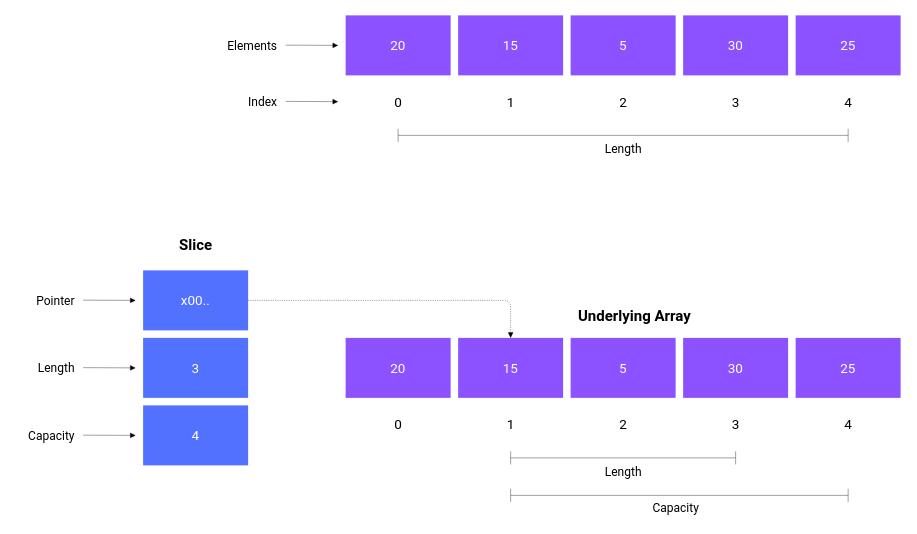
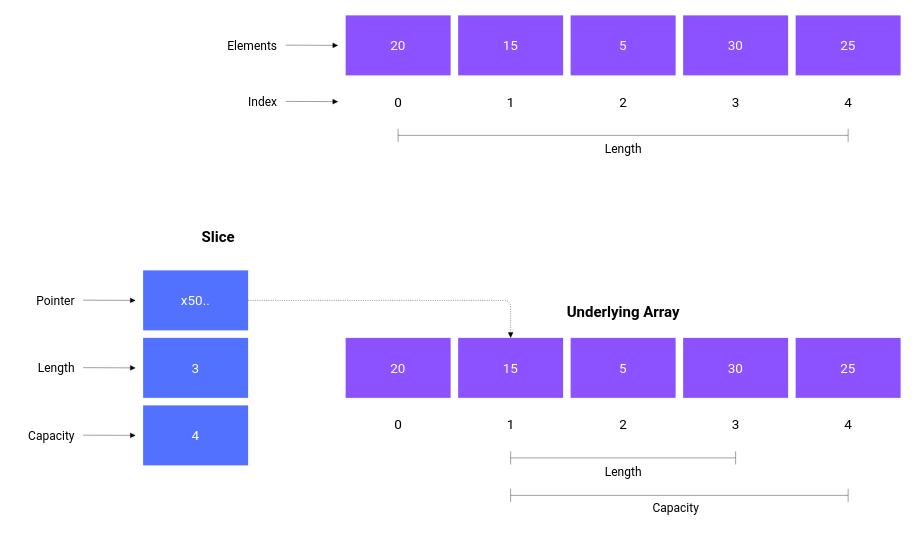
(195, 244) -> (218, 237)
(195, 300) -> (195, 300)
(634, 315) -> (623, 312)
